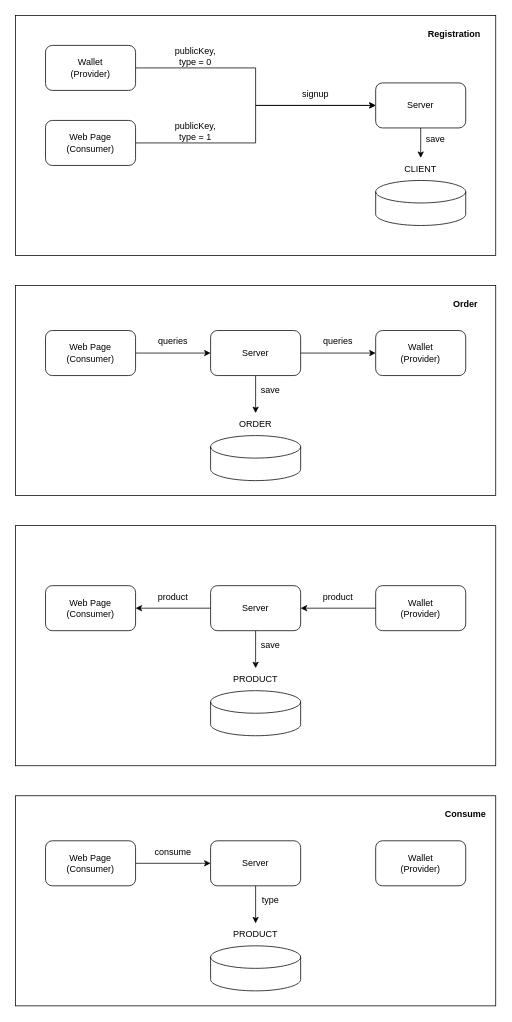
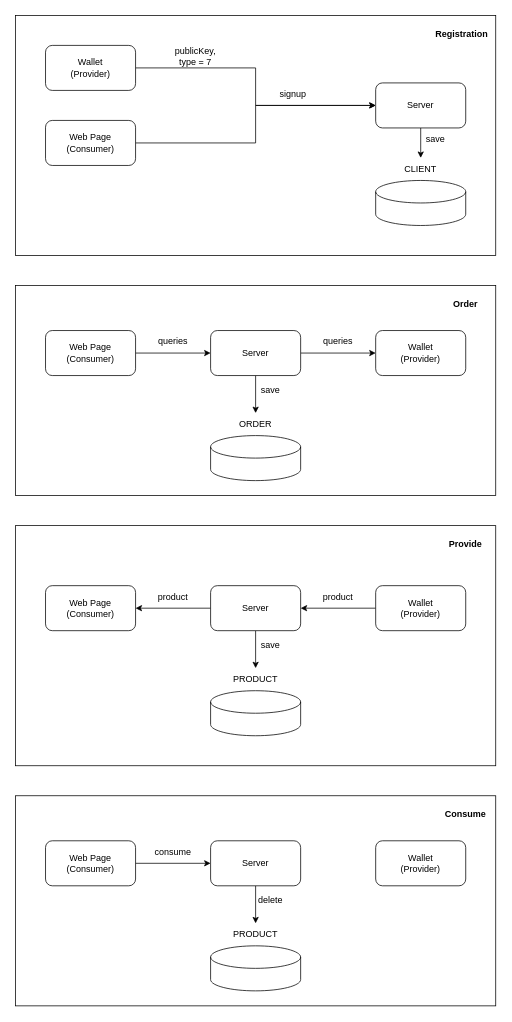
(454, 34) -> (462, 34)
(195, 57) -> (195, 57)
(315, 94) -> (293, 94)
(195, 132) -> none
none -> (465, 544)
(270, 900) -> (270, 900)
